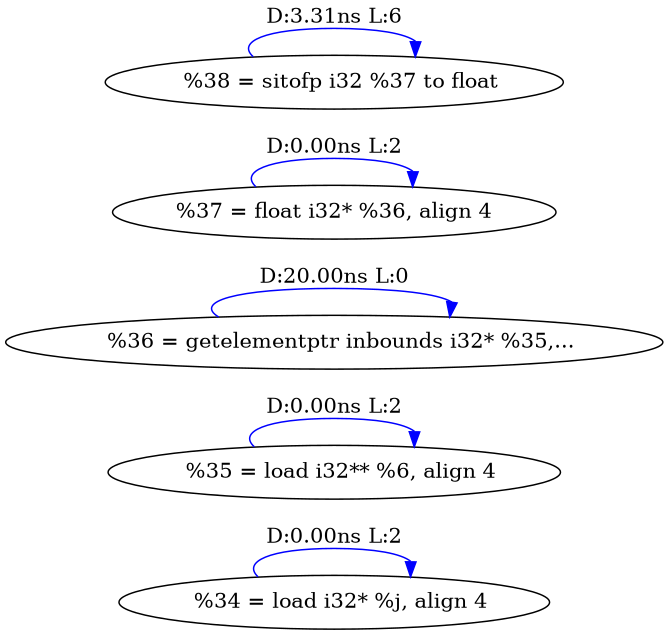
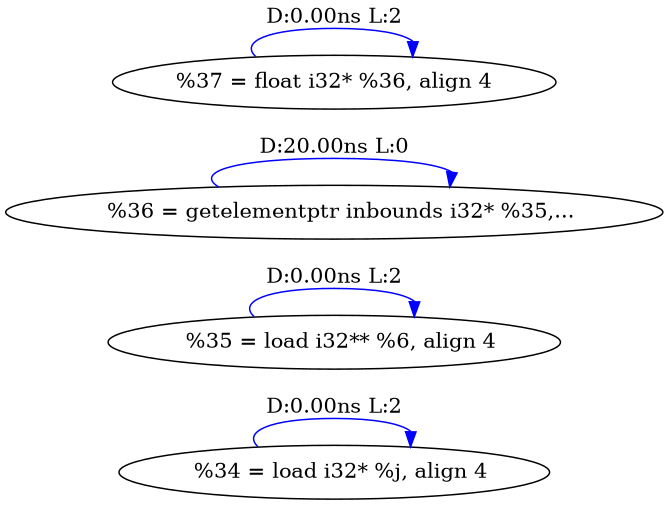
(334, 82) -> none
